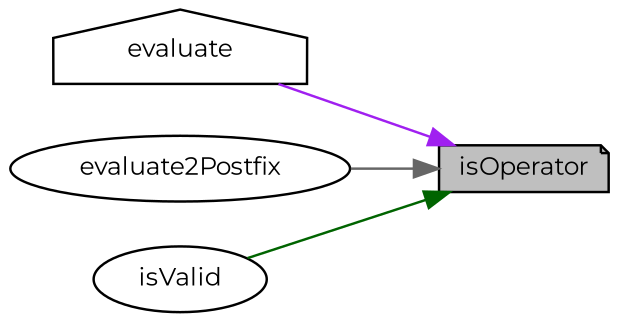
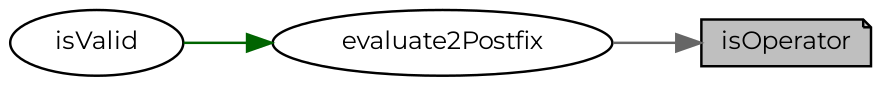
(180, 51) -> none
(337, 229) -> (215, 43)
